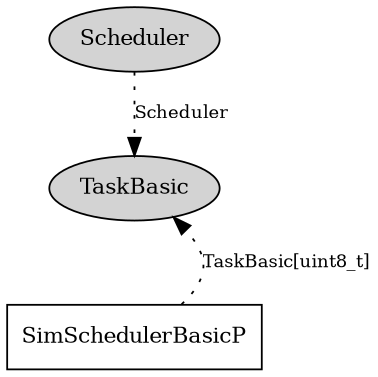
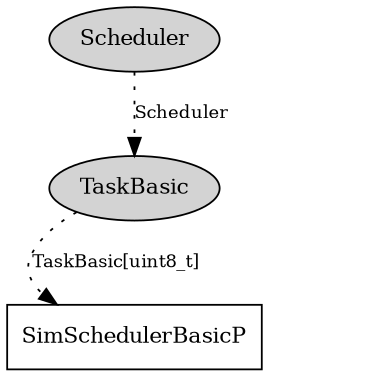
(203, 268) -> (36, 247)
